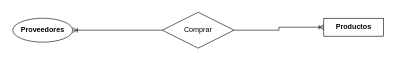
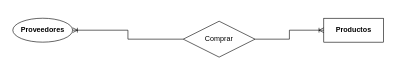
(354, 27) -> (354, 30)
(198, 30) -> (219, 39)
